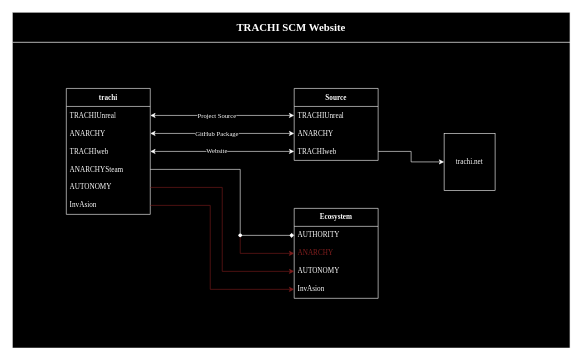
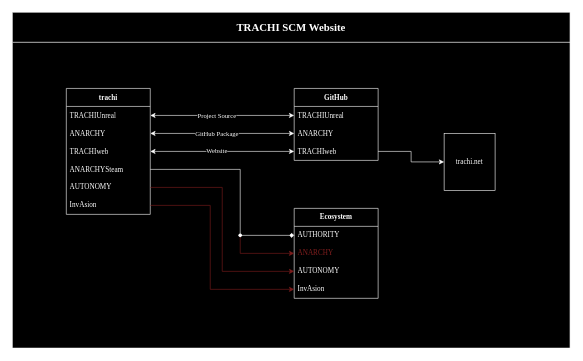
(336, 98) -> (336, 98)
